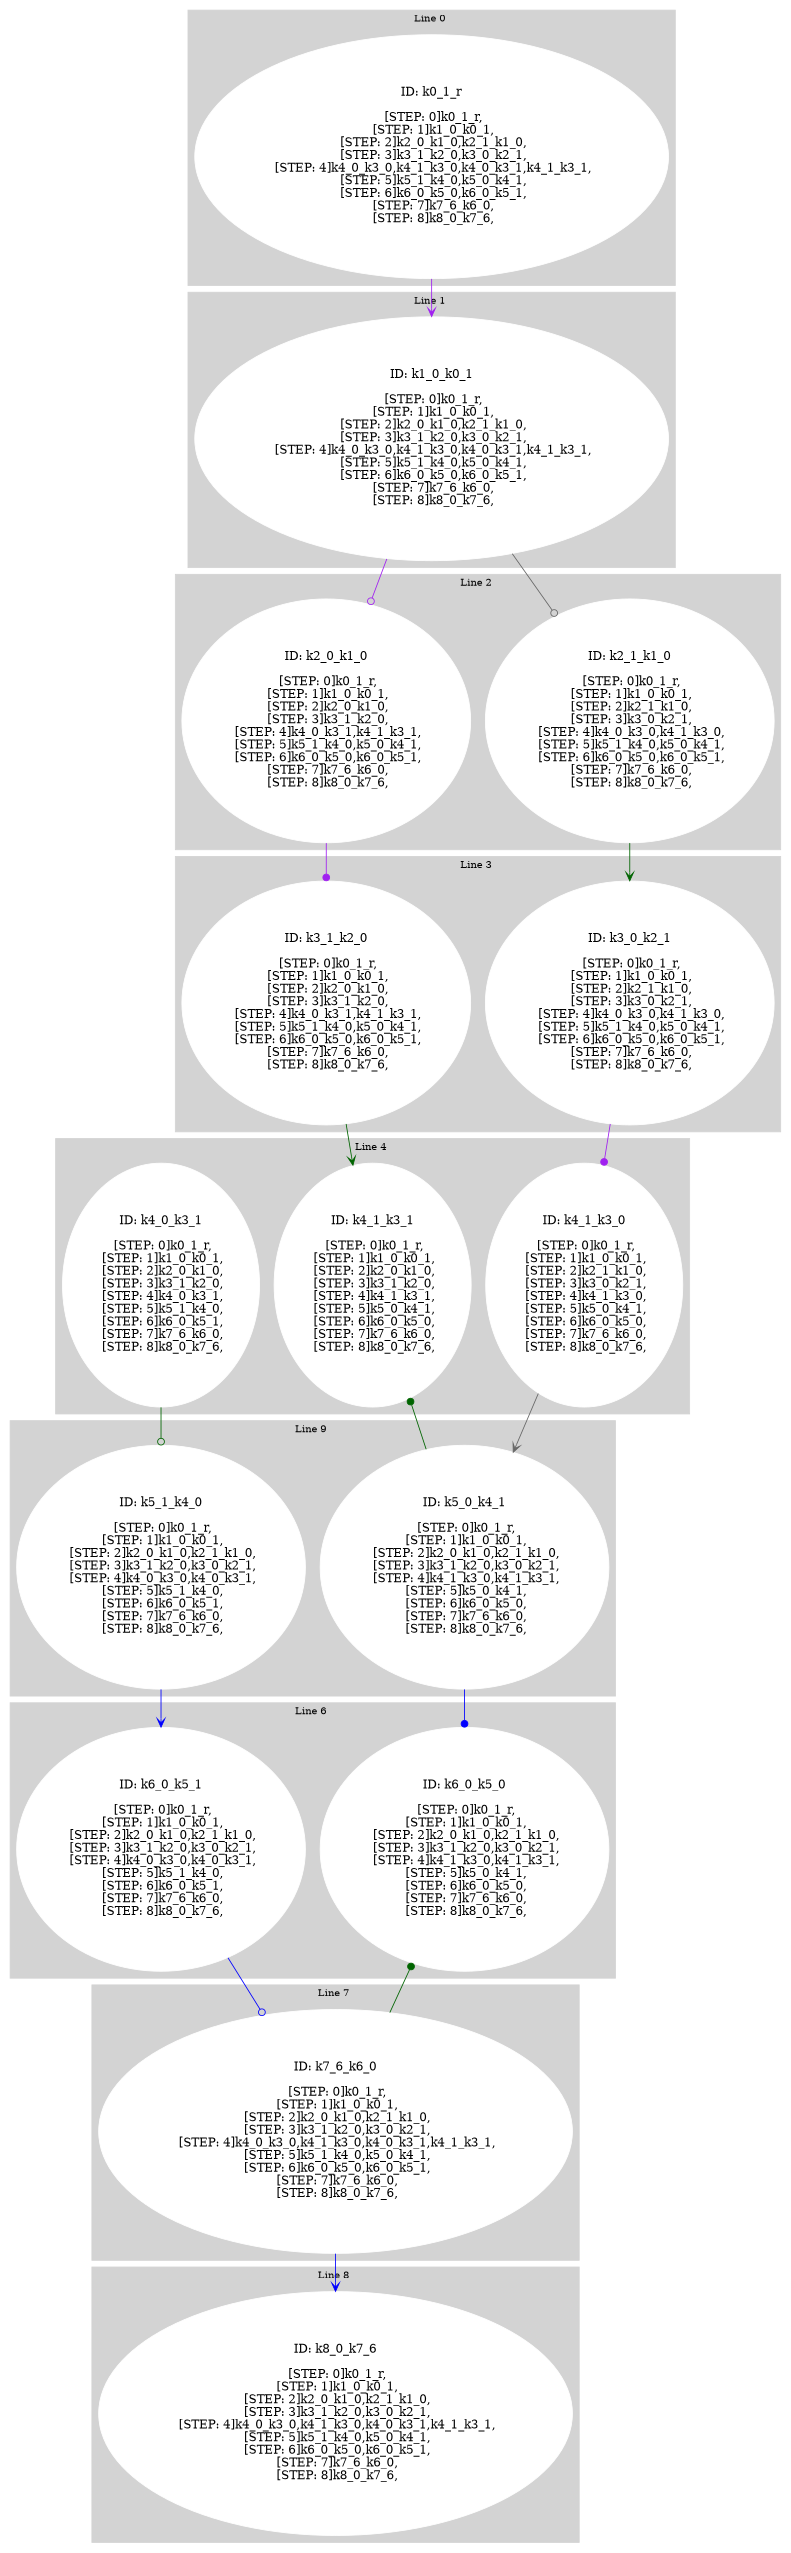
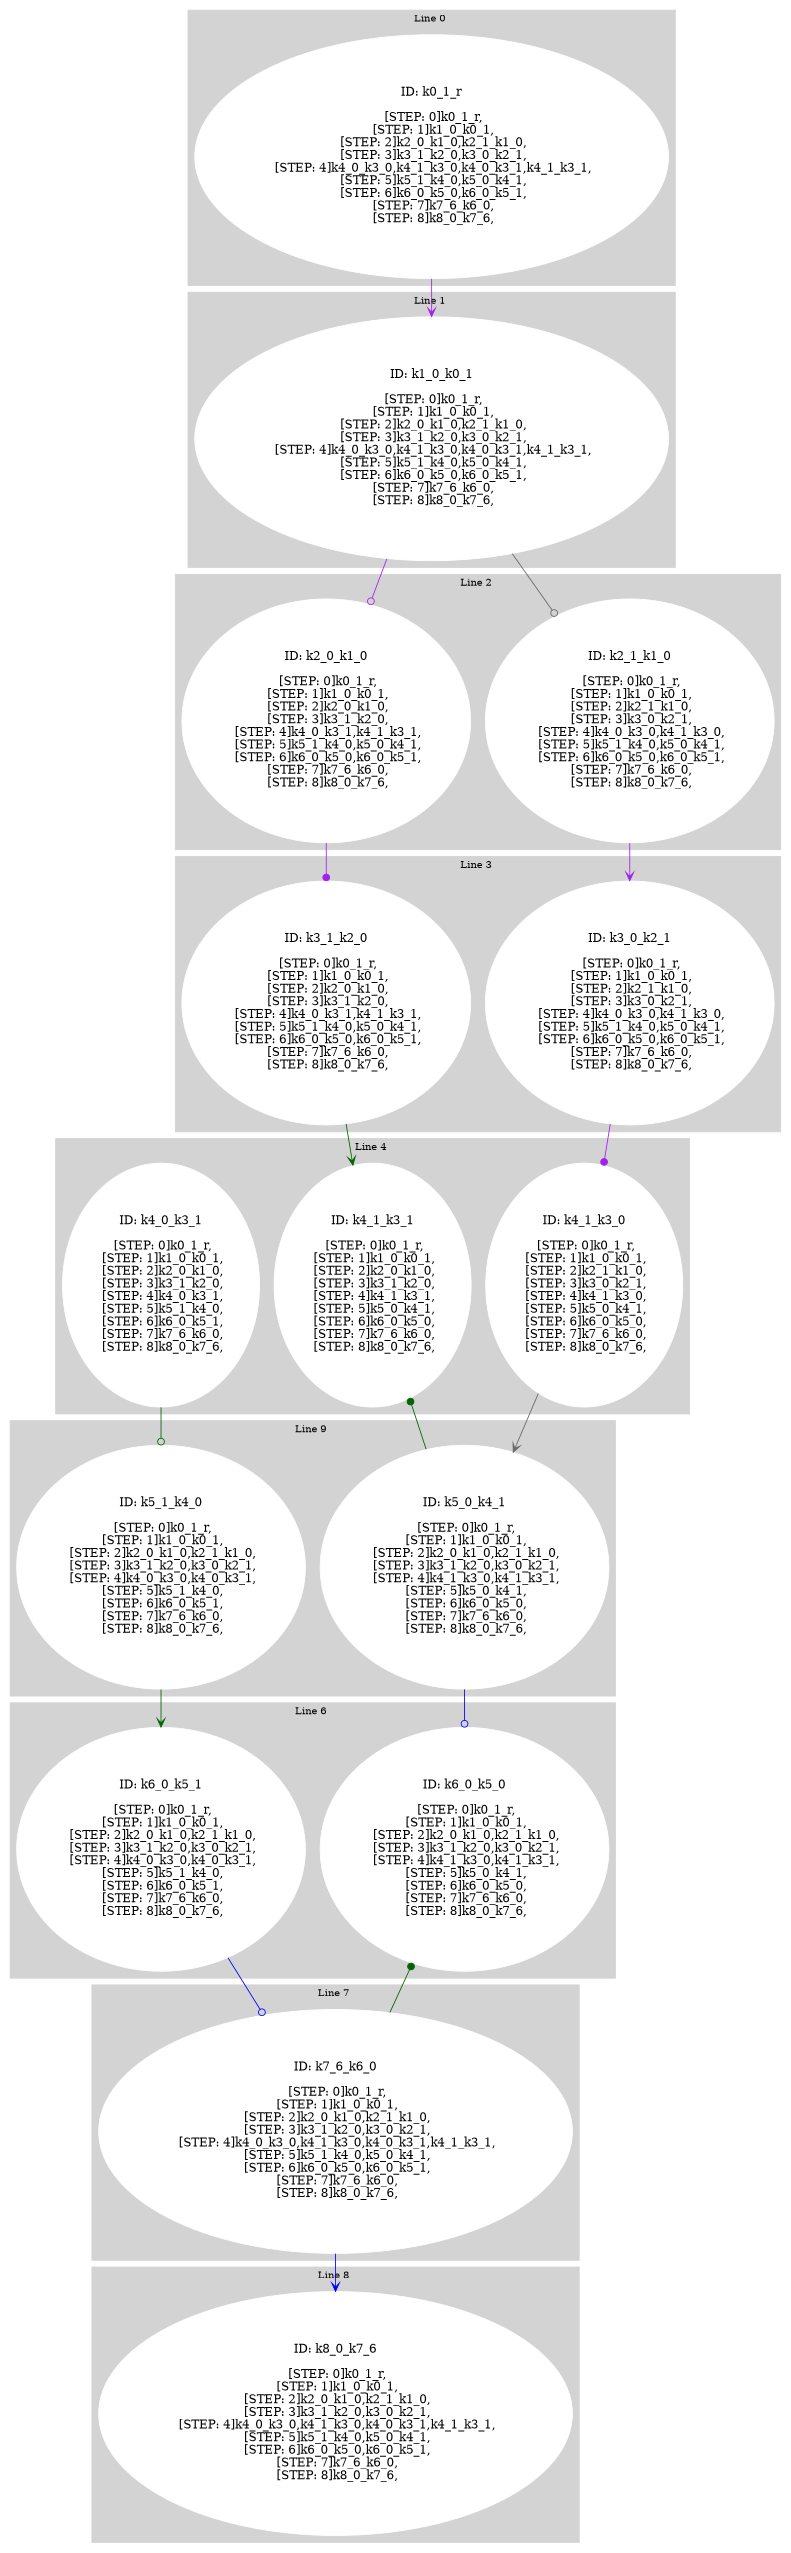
(630, 862) -> (630, 862)
(161, 1708) -> (161, 1708)
(465, 1708) -> (465, 1708)
